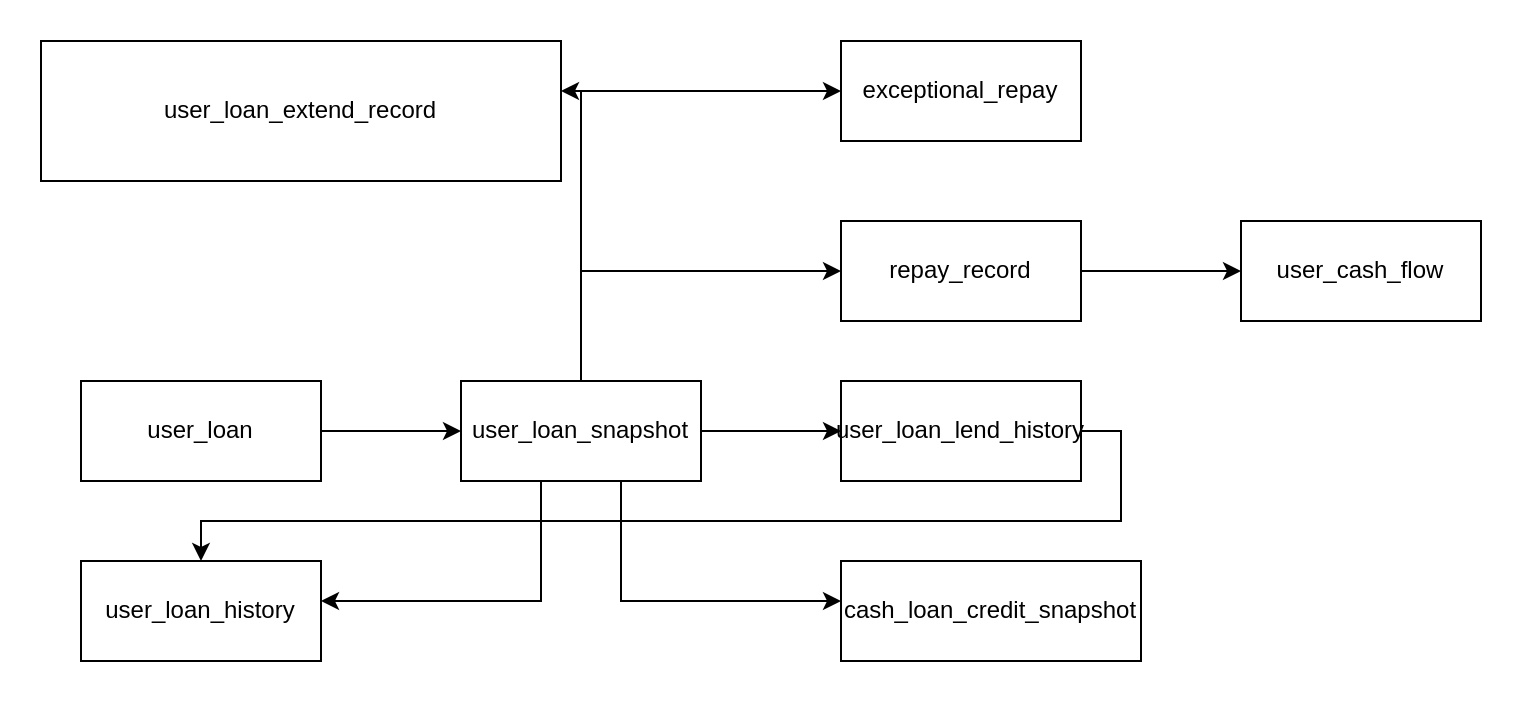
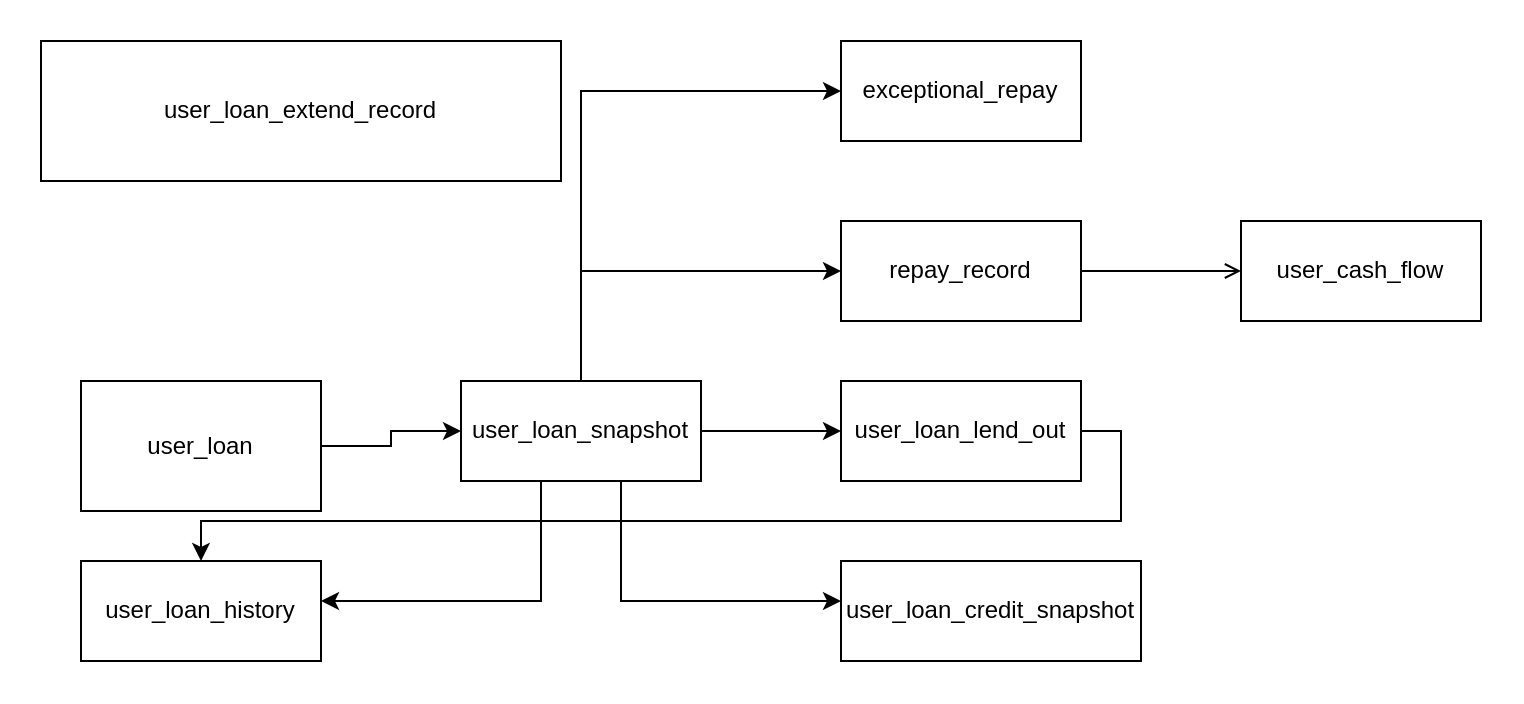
(576, 91) -> none
(1226, 271) -> (1228, 271)
(201, 431) -> (201, 446)
(961, 431) -> (961, 431)
(991, 611) -> (991, 611)
